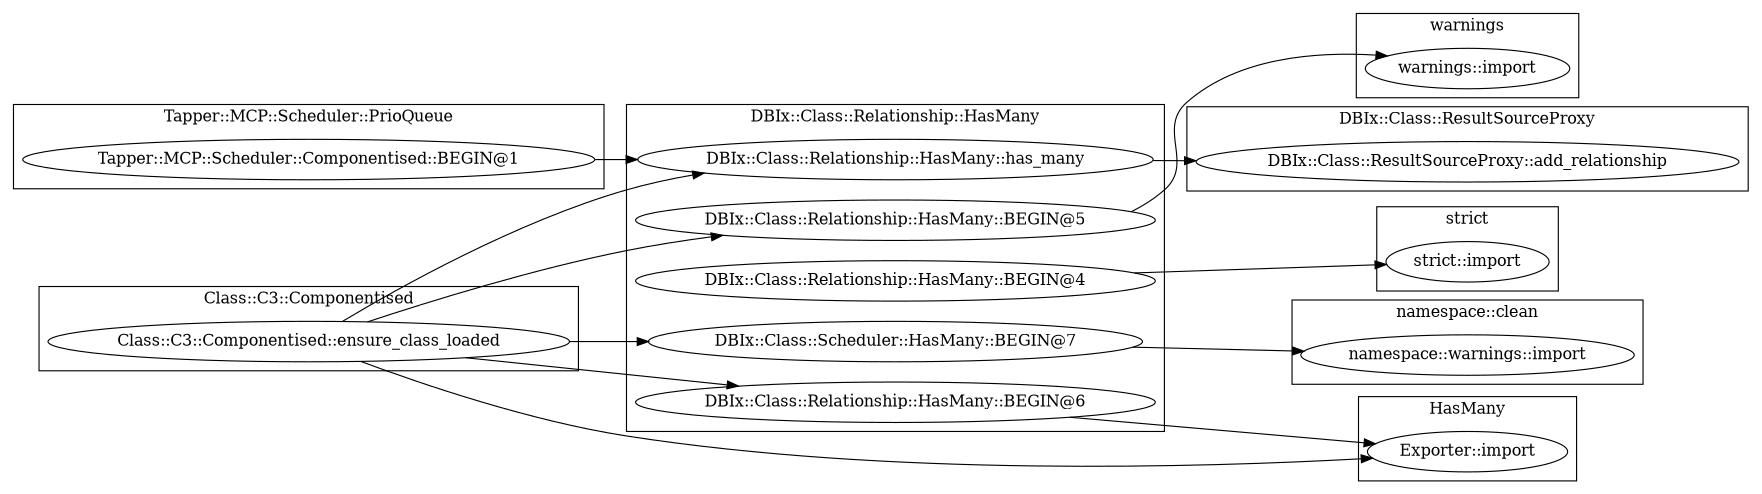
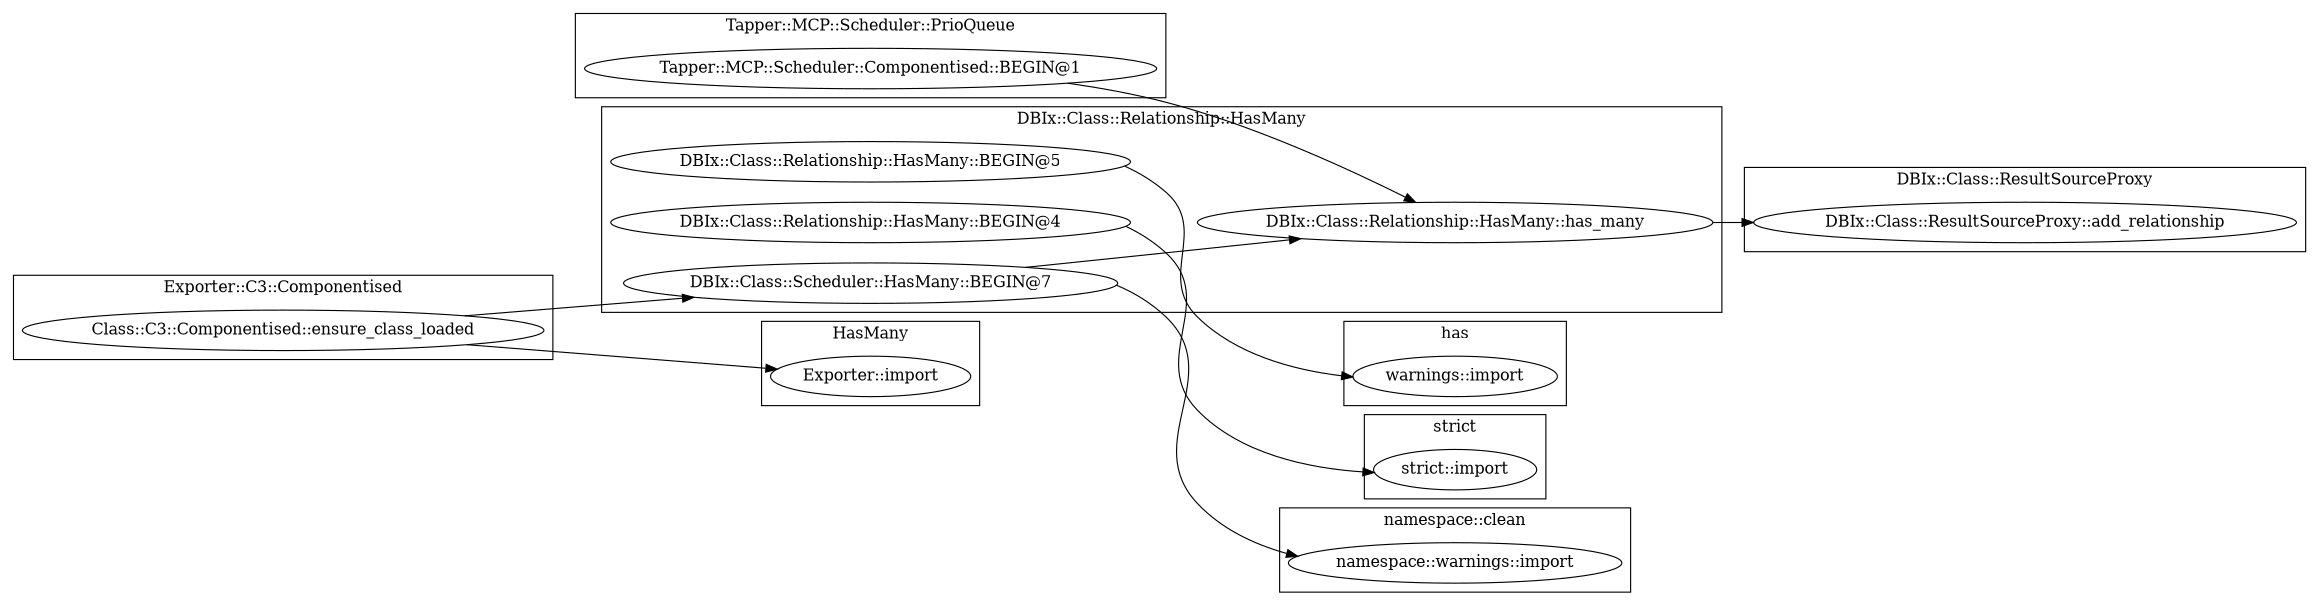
(1468, 26) -> (1455, 334)
(512, 233) -> (1151, 254)
(537, 271) -> none
(309, 299) -> (283, 288)
(895, 402) -> none
